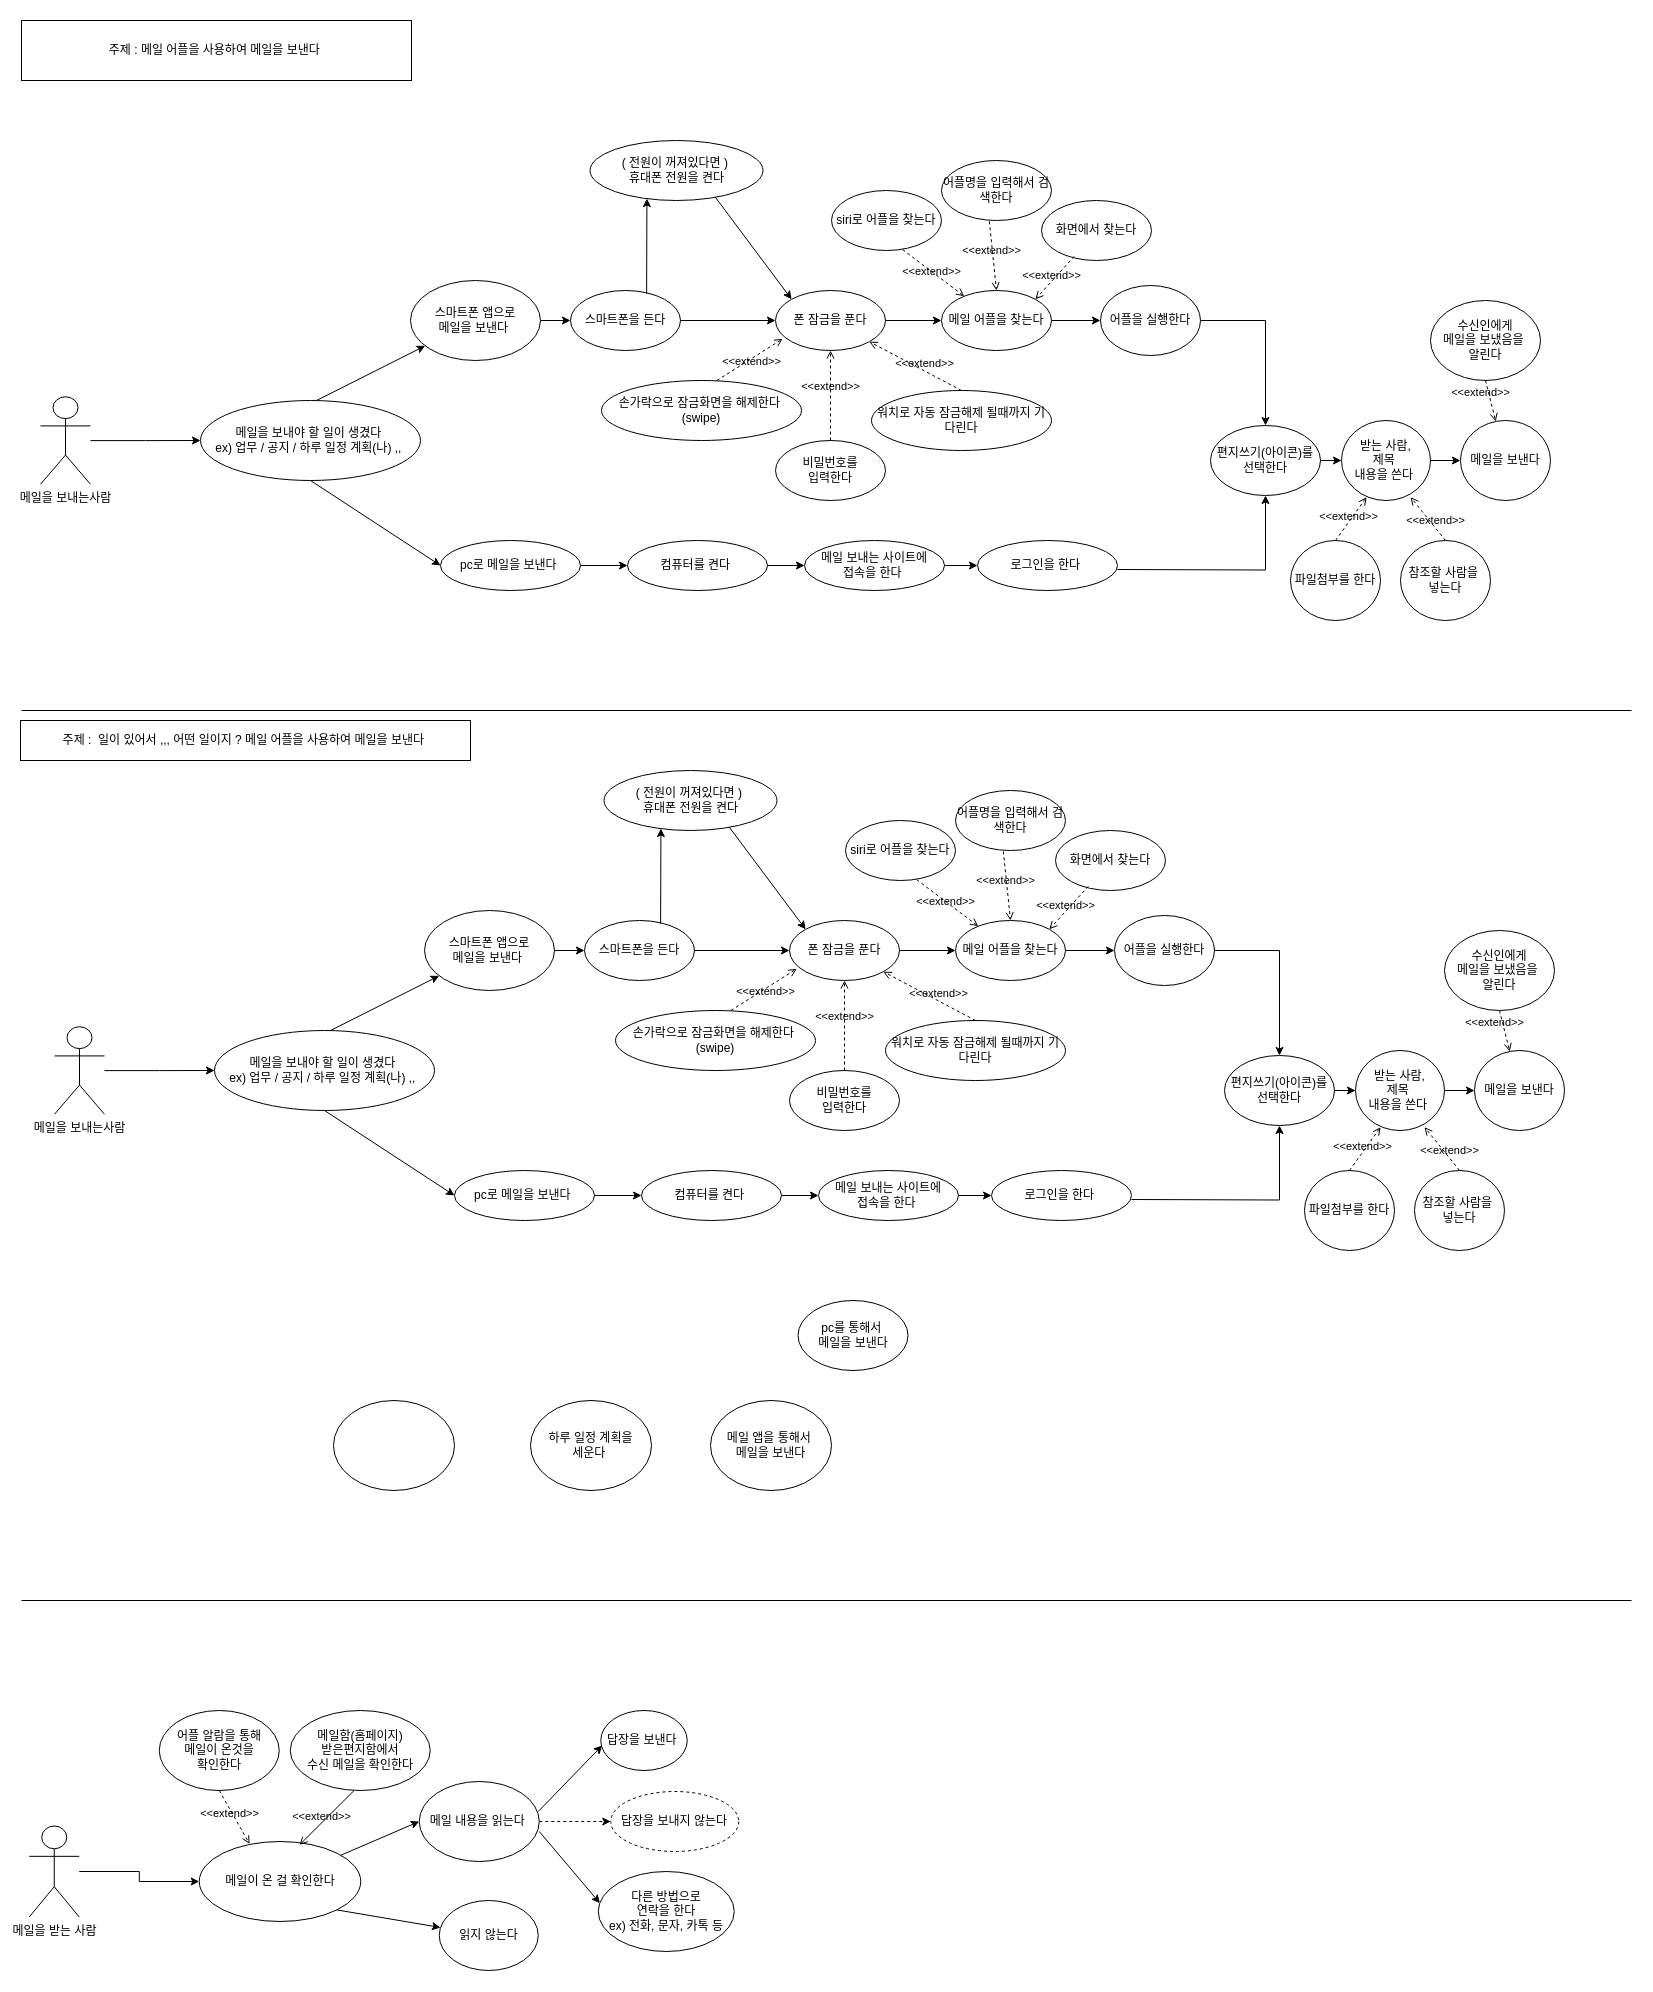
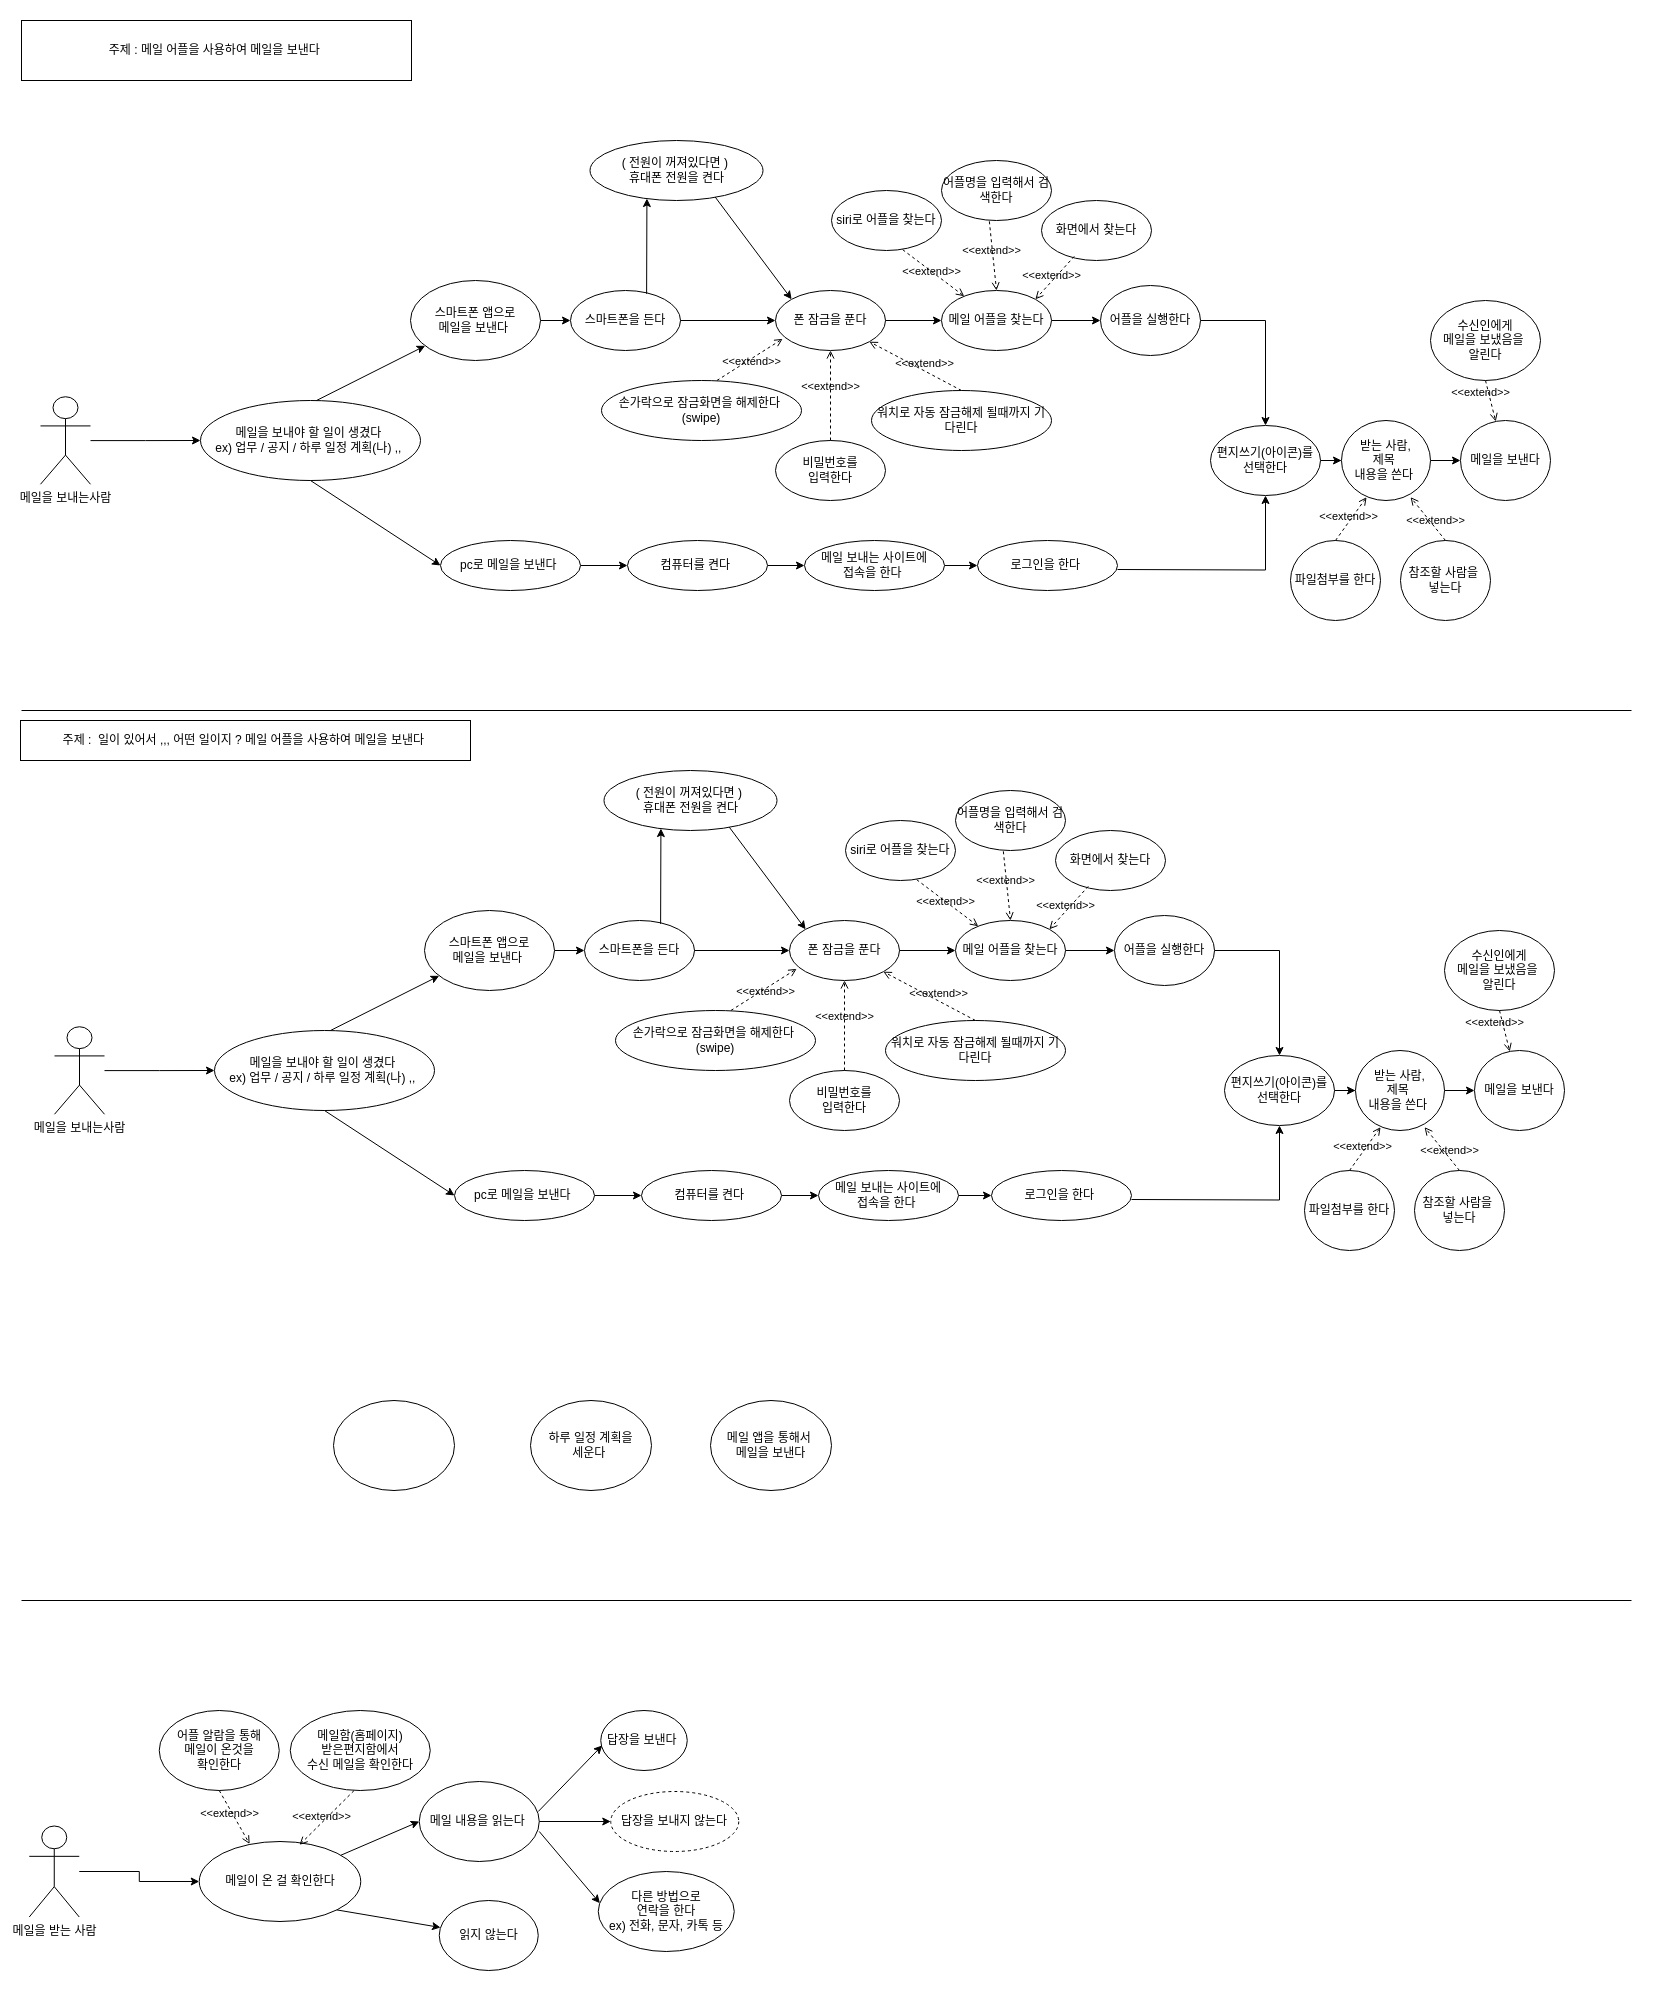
(853, 1336) -> none
(328, 1817) -> (328, 1817)
(572, 1822) -> (572, 1822)
